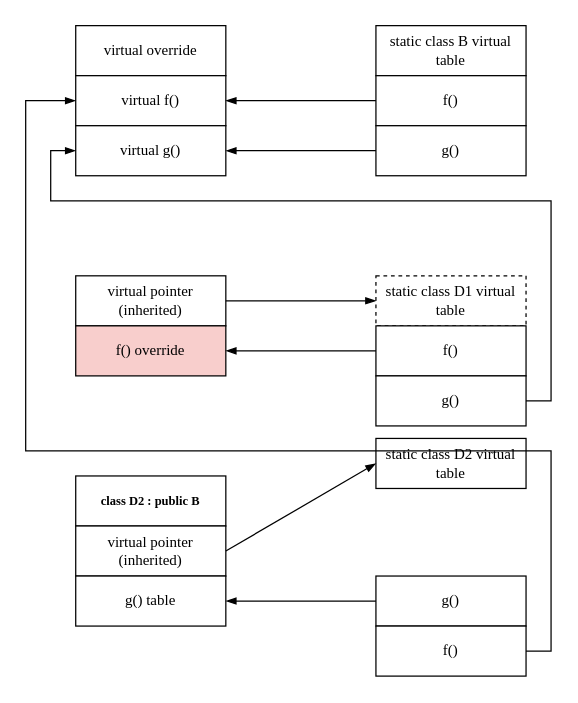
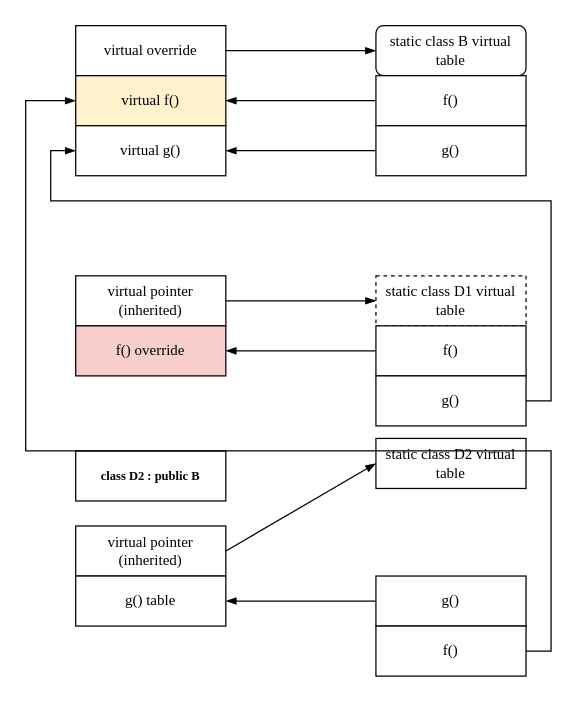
none -> (295, 51)
(451, 51) -> (451, 51)
(151, 101) -> (151, 101)
(151, 501) -> (151, 476)
